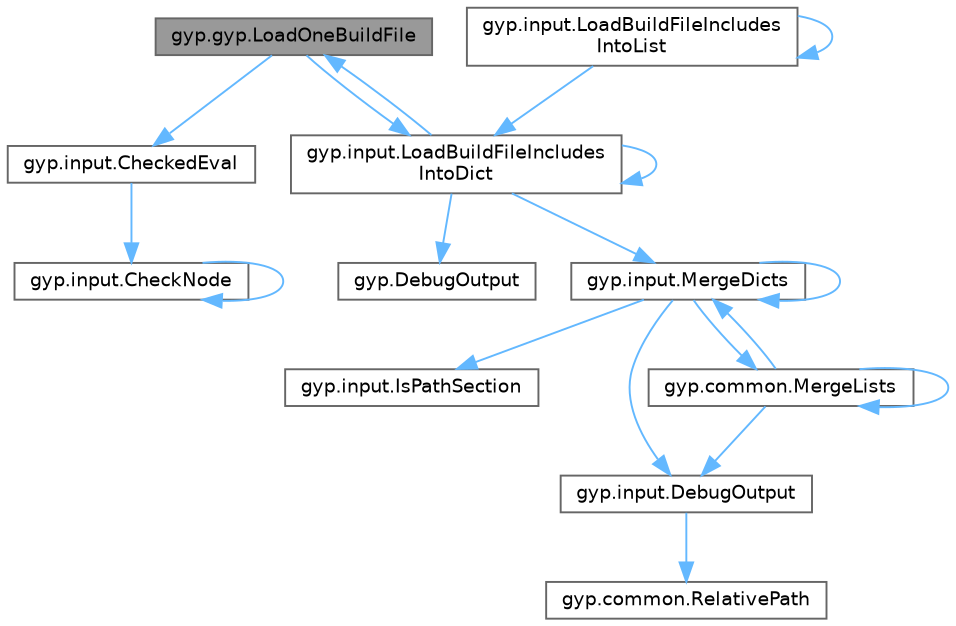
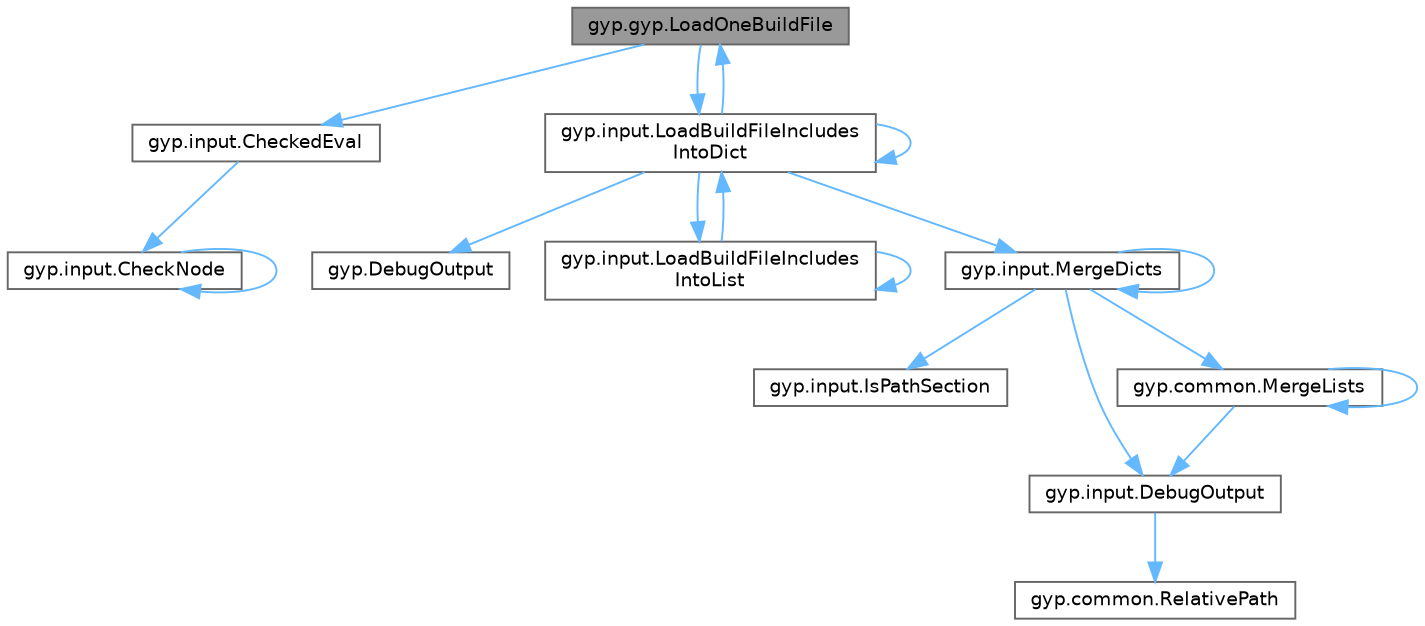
none -> (698, 197)
(753, 340) -> none
